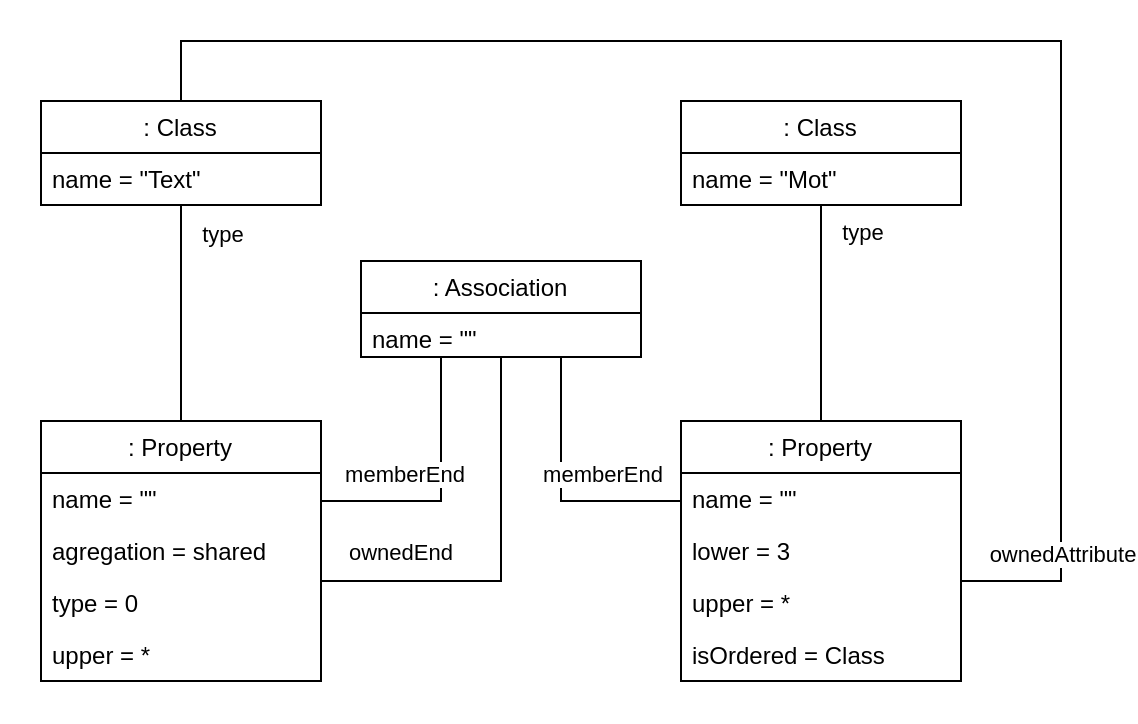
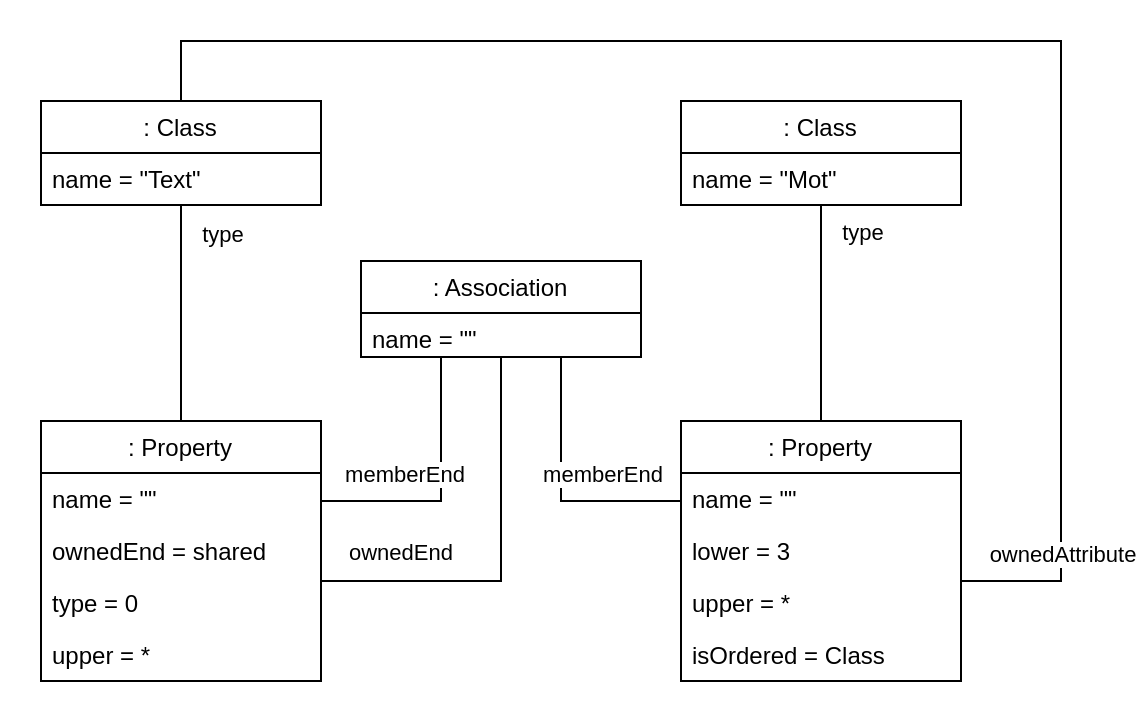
(170, 552) -> (160, 552)
